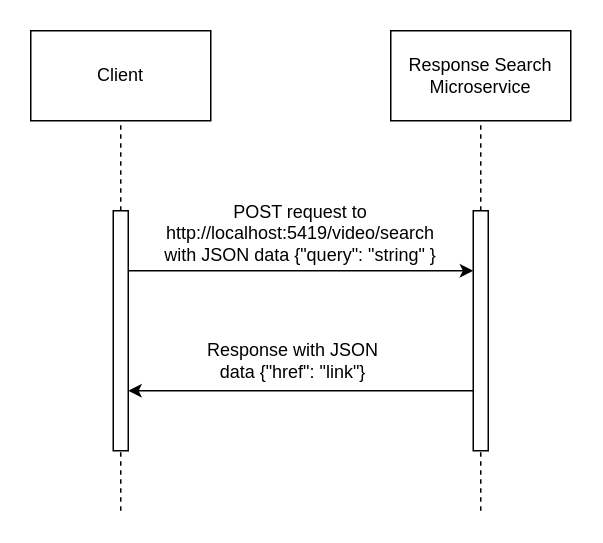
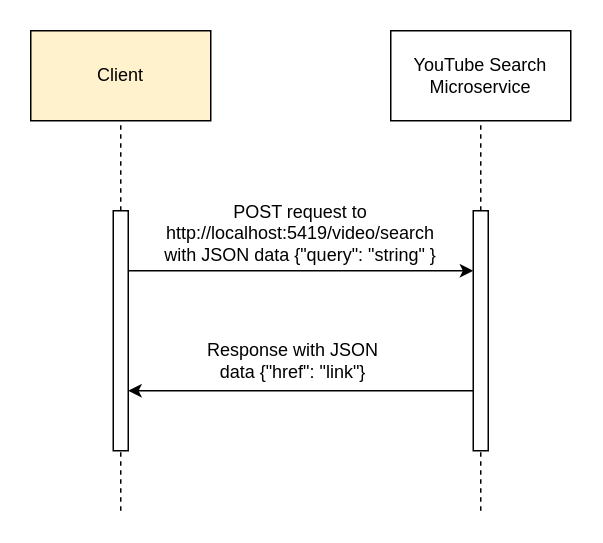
(121, 76) -> (121, 76)
(481, 76) -> (481, 76)
